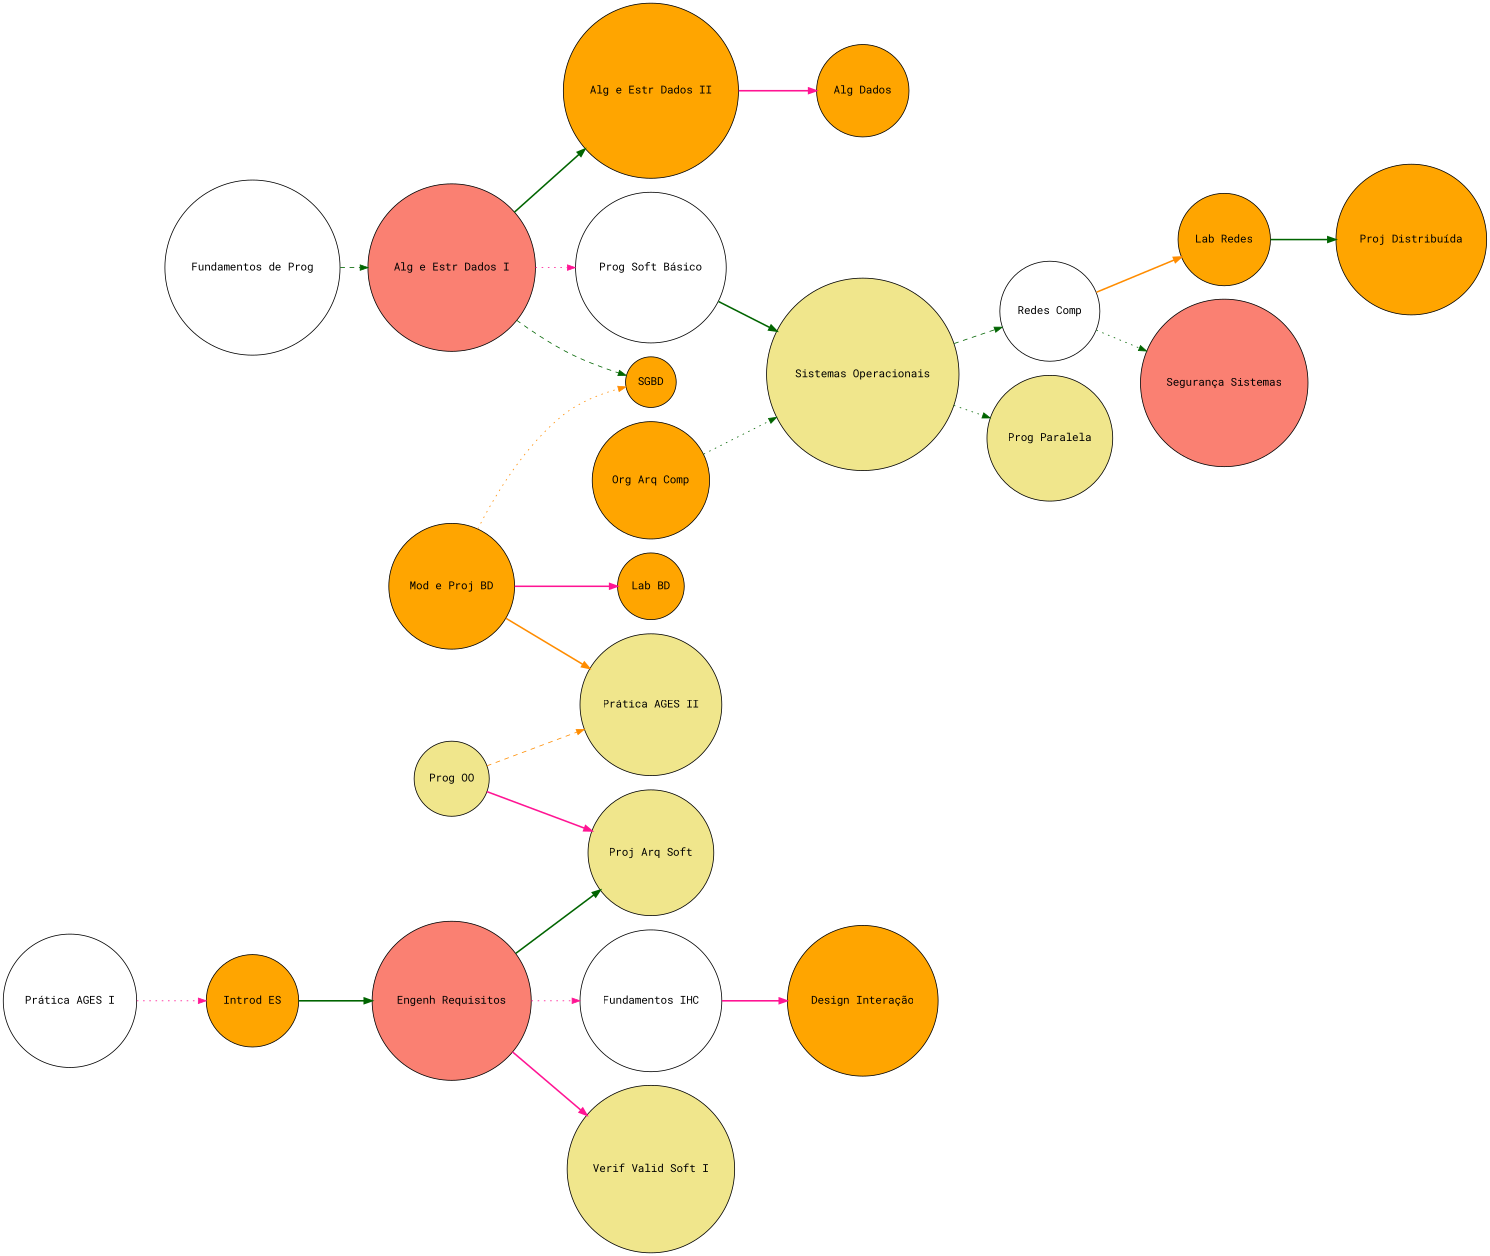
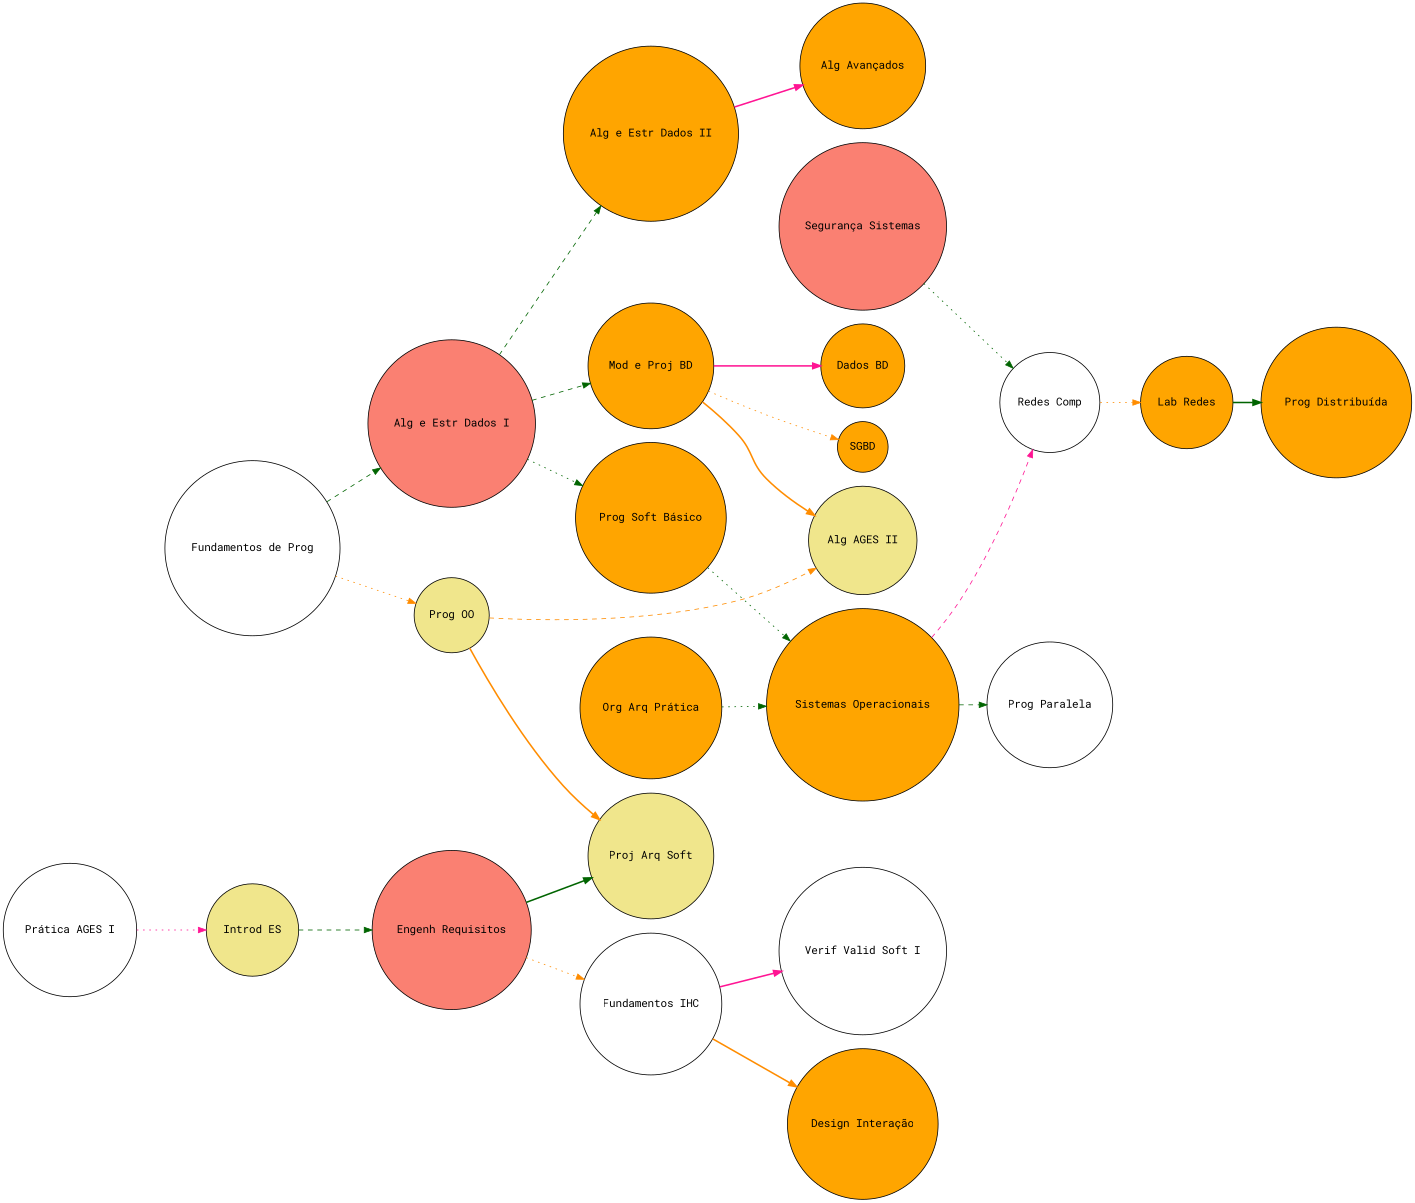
(863, 91) -> (863, 66)
(547, 183) -> (548, 284)
(1411, 240) -> (1336, 403)
(551, 268) -> (551, 471)
(651, 268) -> (651, 518)
(1135, 276) -> (1116, 403)
(744, 315) -> (748, 603)
(975, 337) -> (988, 551)
(1118, 339) -> (966, 323)
(565, 351) -> (557, 393)
(863, 374) -> (863, 705)
(968, 410) -> (969, 705)
(1050, 438) -> (1050, 705)
(651, 480) -> (651, 708)
(651, 586) -> (863, 366)
none -> (372, 588)
(651, 705) -> (863, 540)
(536, 810) -> (525, 737)
(252, 1001) -> (252, 930)
(331, 1001) -> (331, 930)
(552, 1001) -> (552, 967)
(751, 1001) -> (751, 1061)
(547, 1081) -> (747, 980)
(651, 1169) -> (863, 951)
